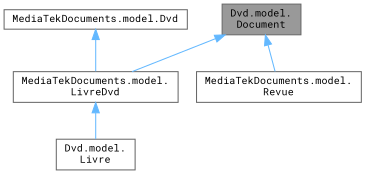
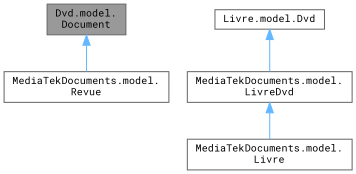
(96, 19) -> (270, 19)
(174, 55) -> none
(96, 155) -> (270, 155)
